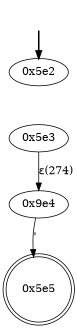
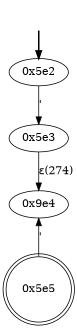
none -> (39, 101)
(33, 234) -> (39, 241)
